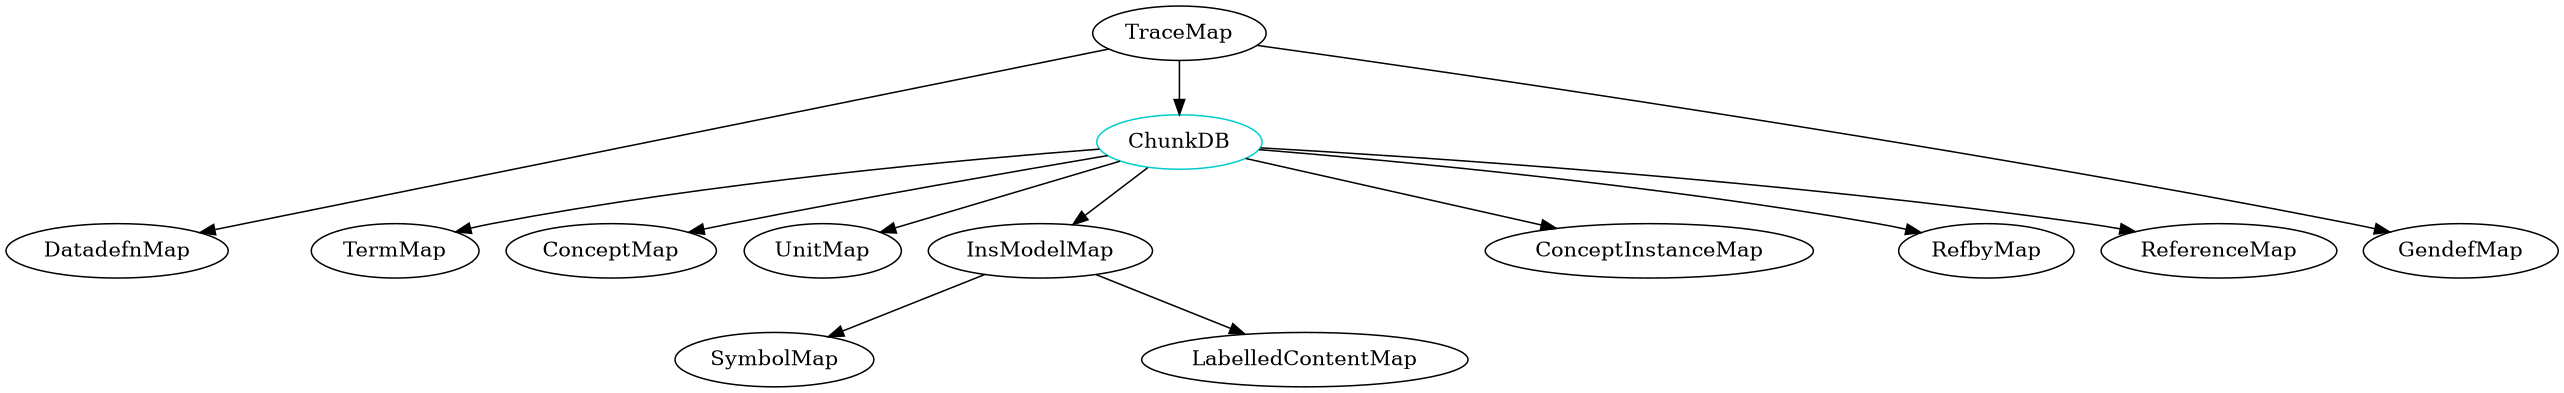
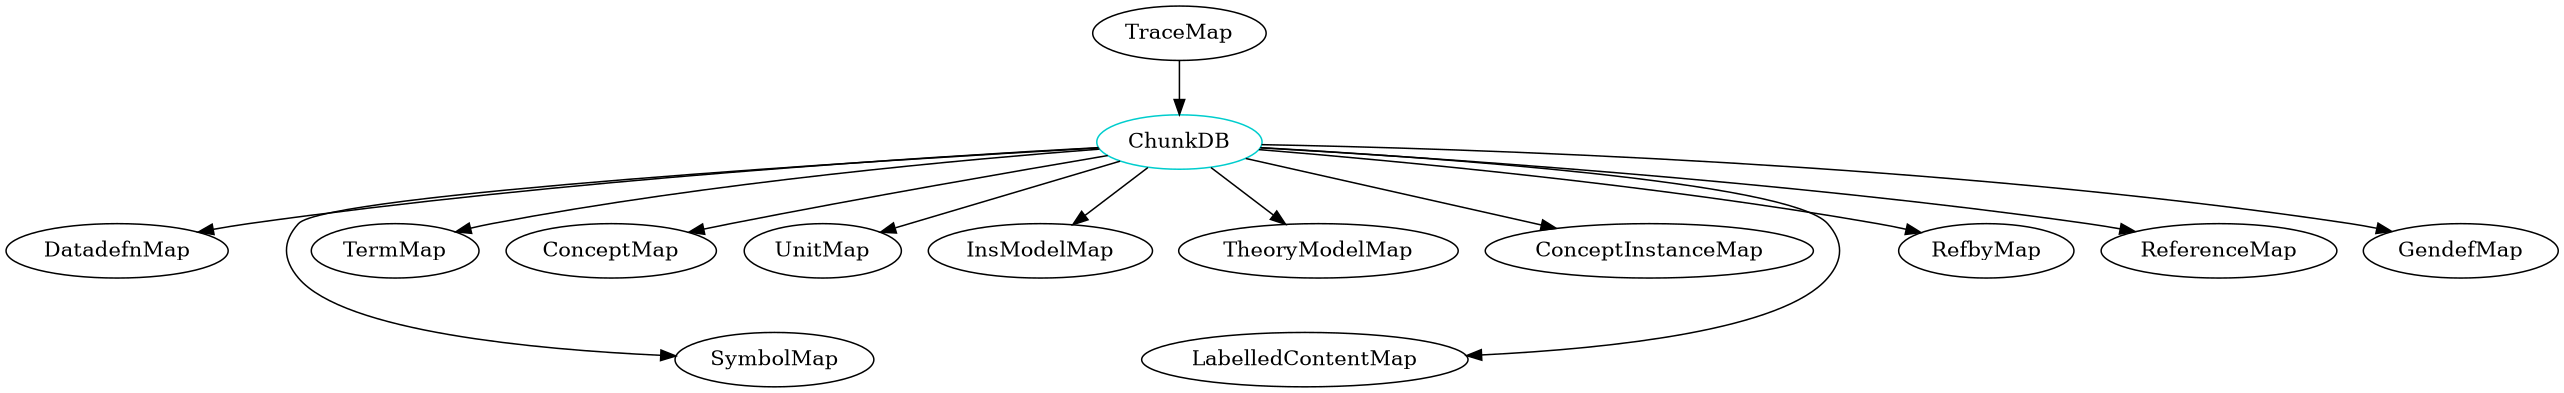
(1817, 130) -> (1821, 169)
(662, 139) -> (655, 179)
none -> (1318, 251)
(1163, 302) -> (1839, 243)
(914, 303) -> (287, 253)
